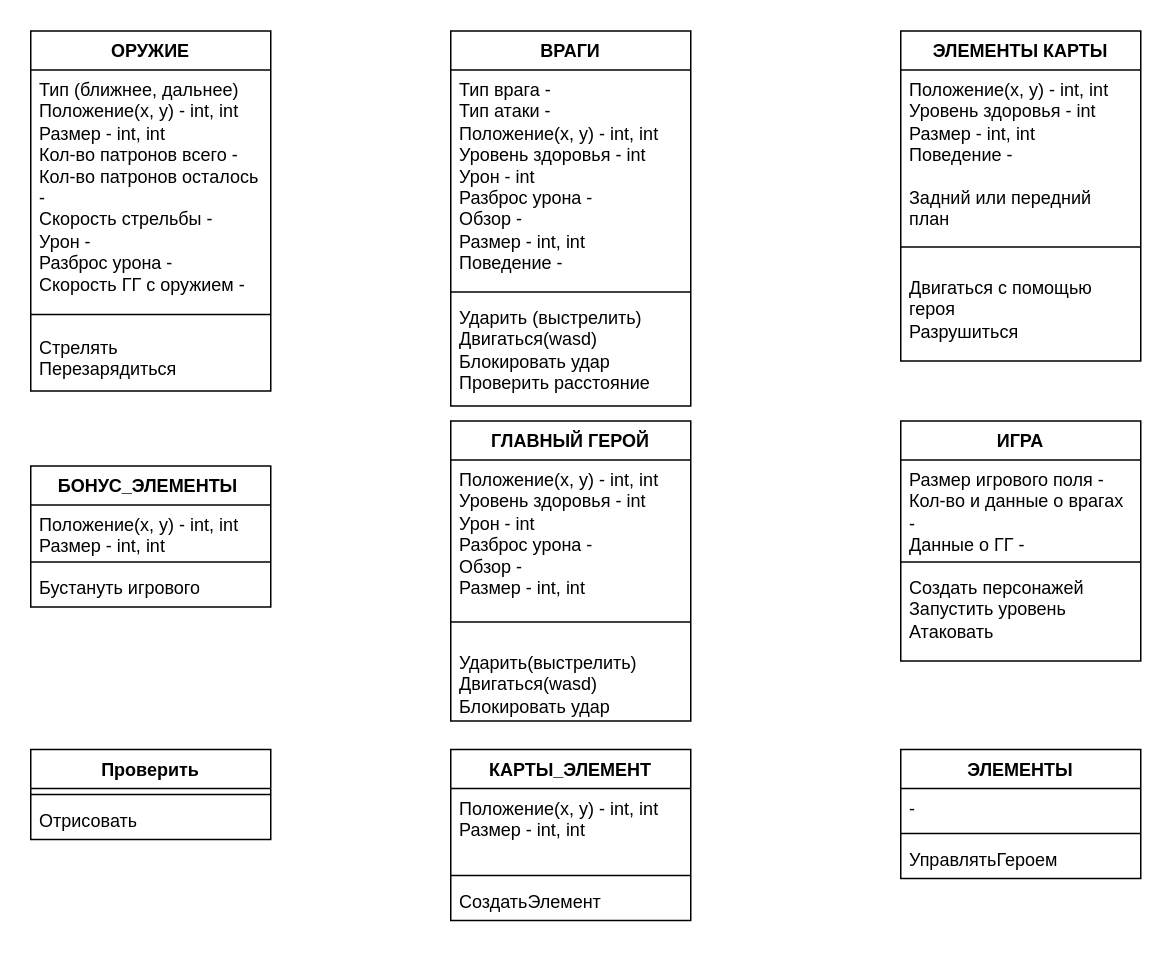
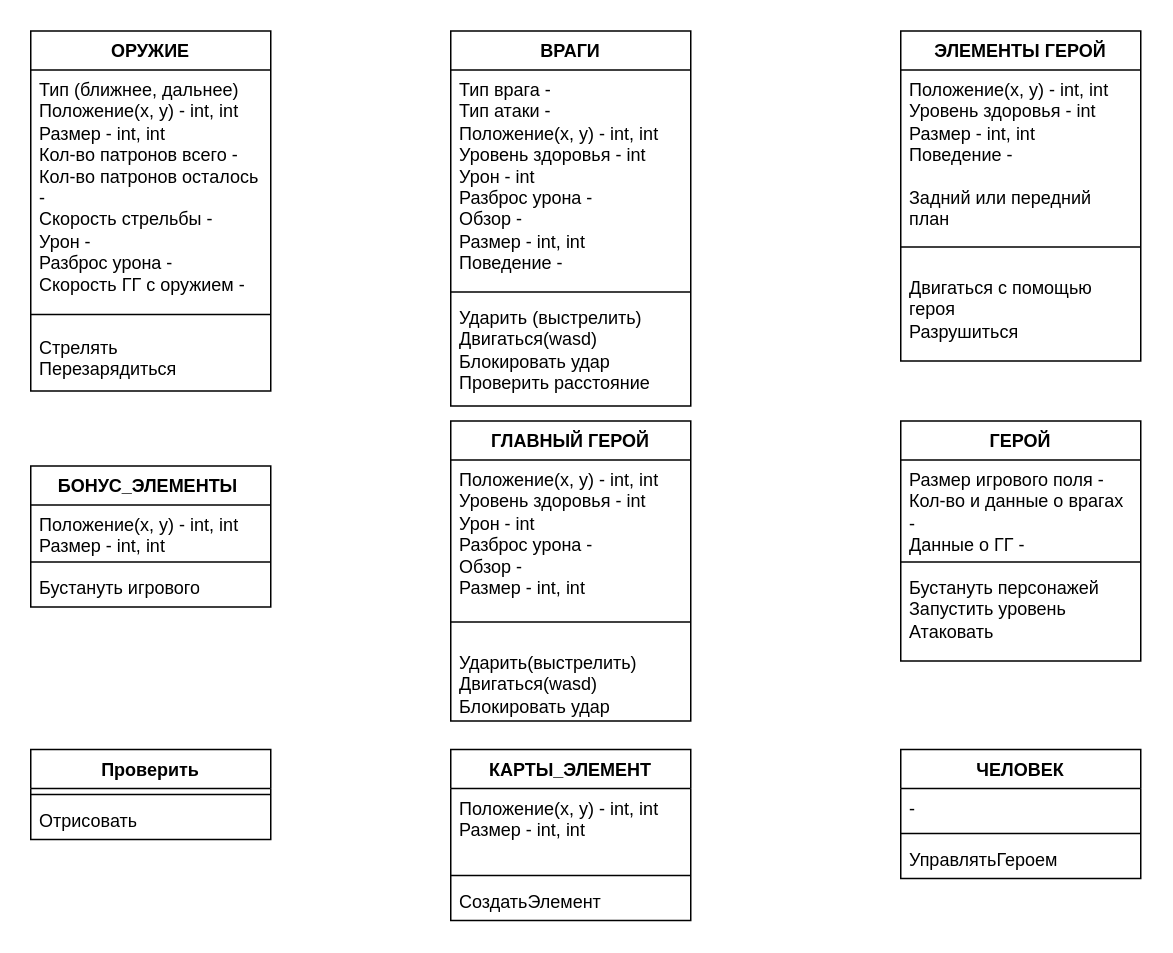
(1021, 52) -> (1021, 52)
(1021, 442) -> (1021, 442)
(998, 611) -> (1008, 611)
(1021, 771) -> (1021, 771)
